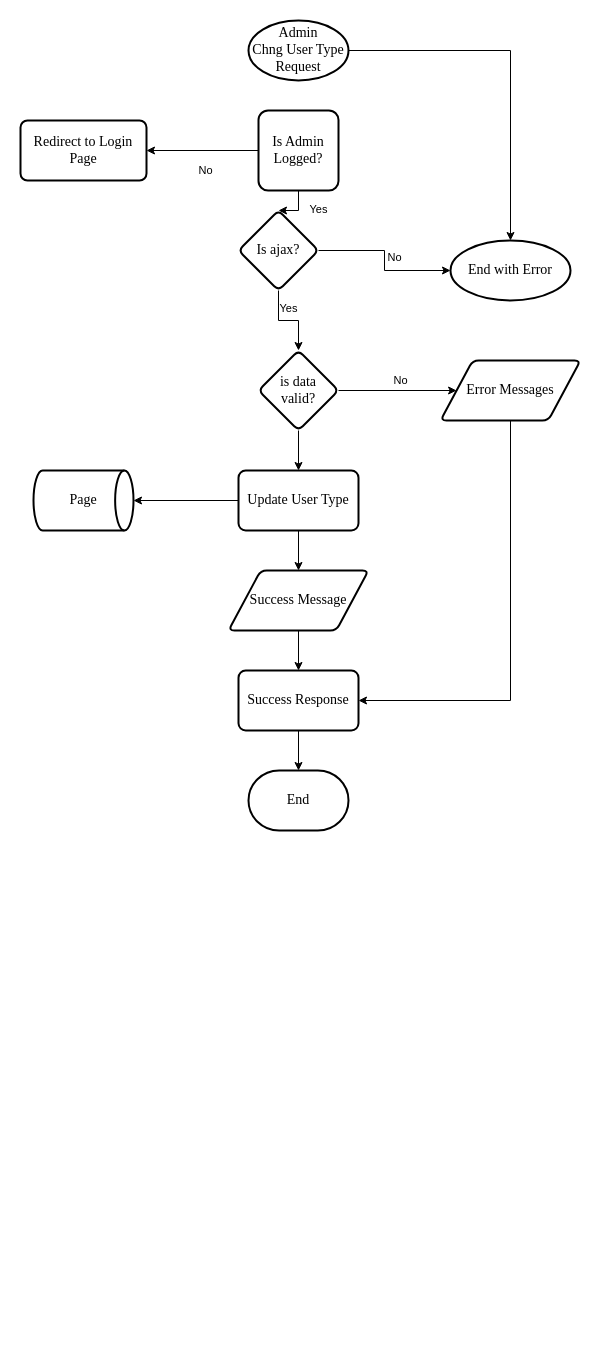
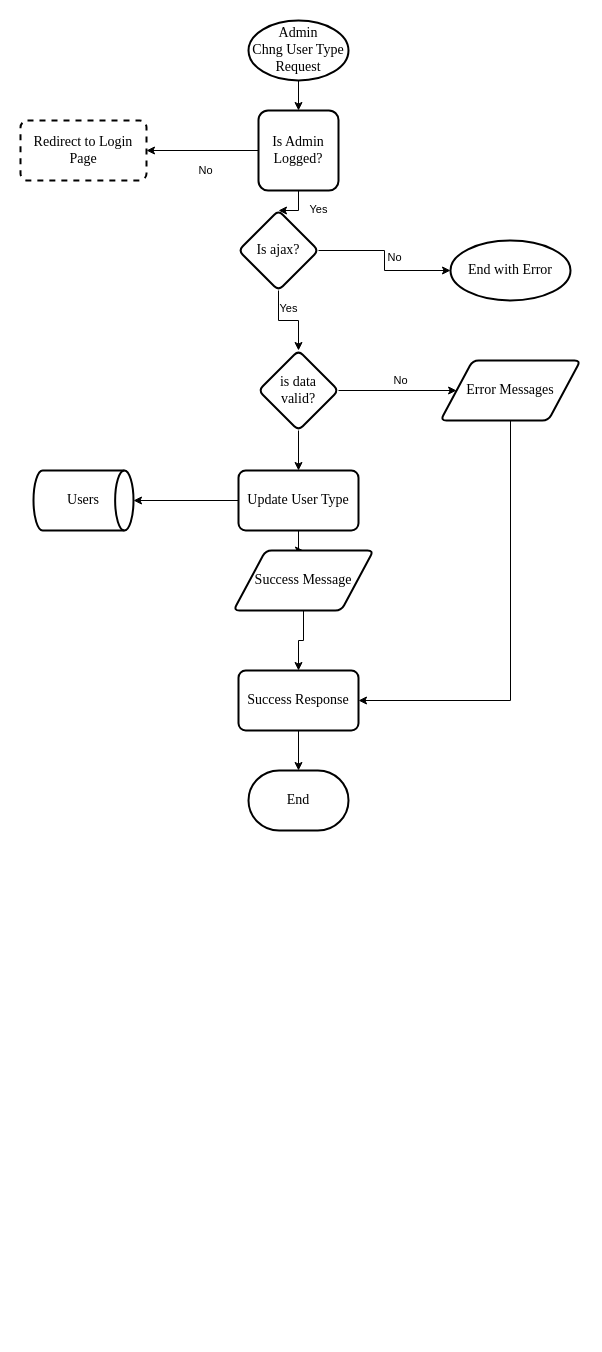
(511, 61) -> (299, 100)
(84, 151) -> (84, 151)
(84, 501) -> (84, 501)
(299, 601) -> (304, 581)
